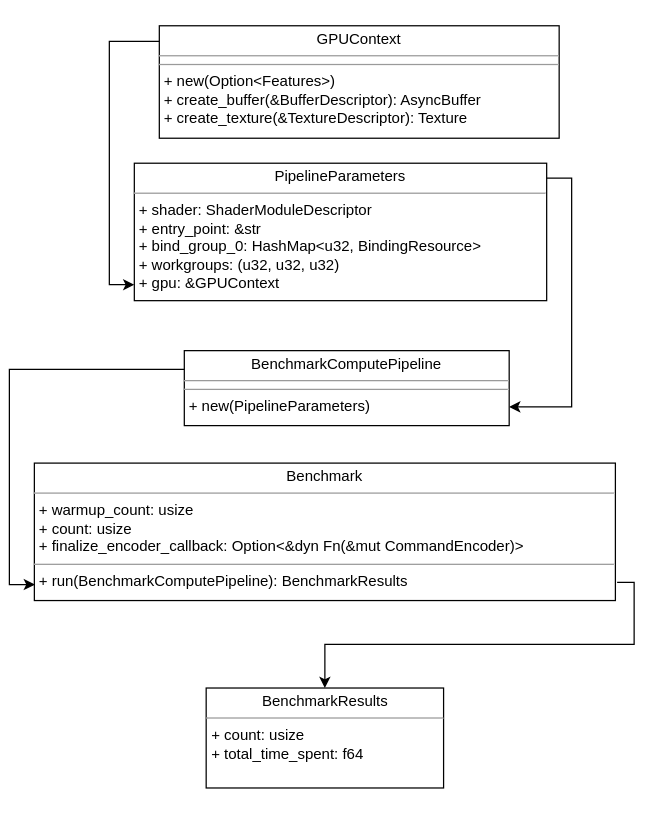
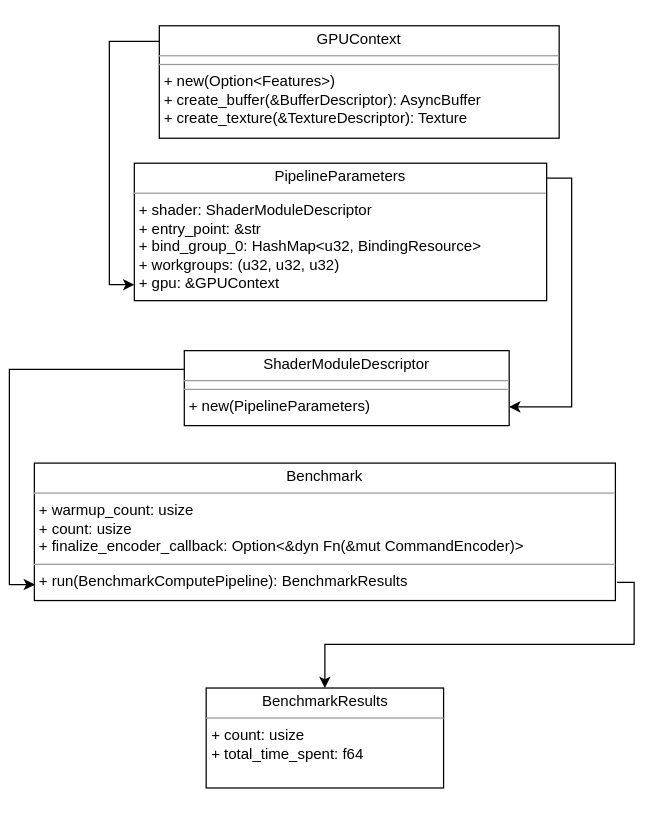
(282, 369) -> (282, 369)
